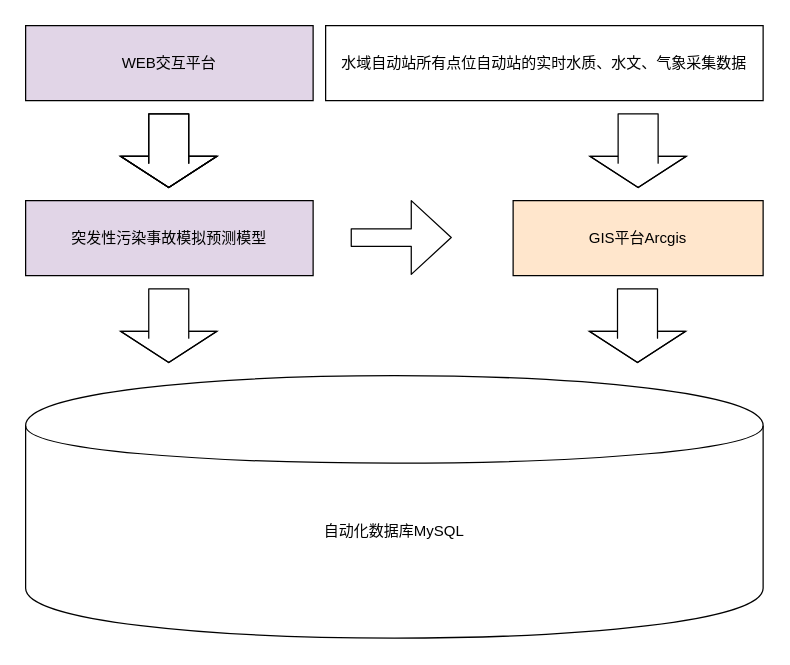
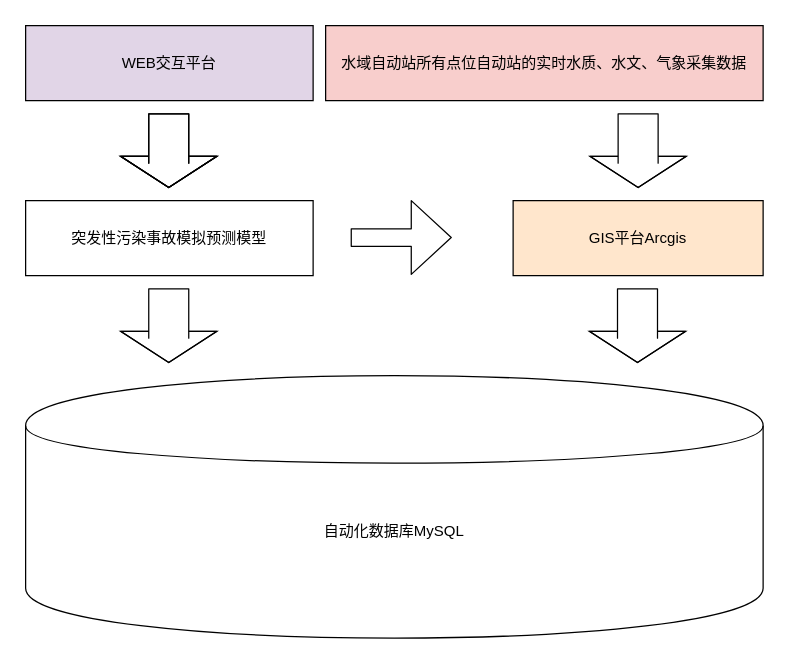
(544, 63) -> (544, 63)
(169, 238) -> (169, 238)
